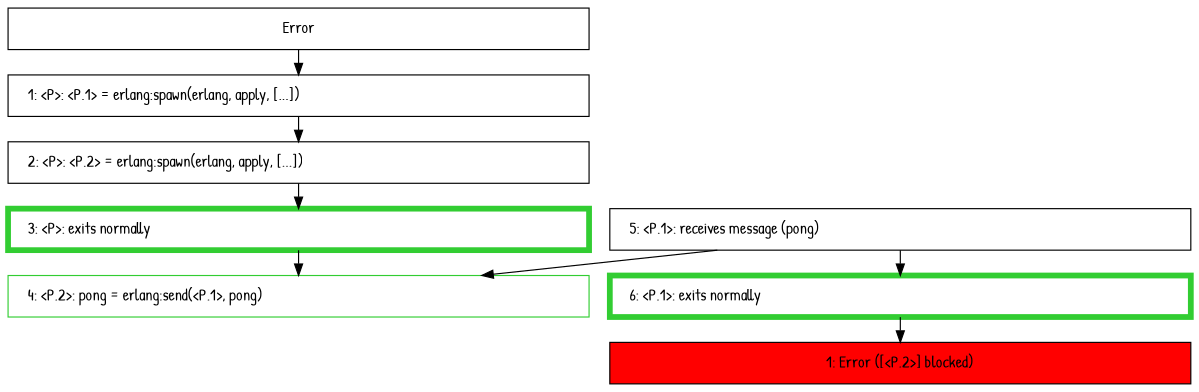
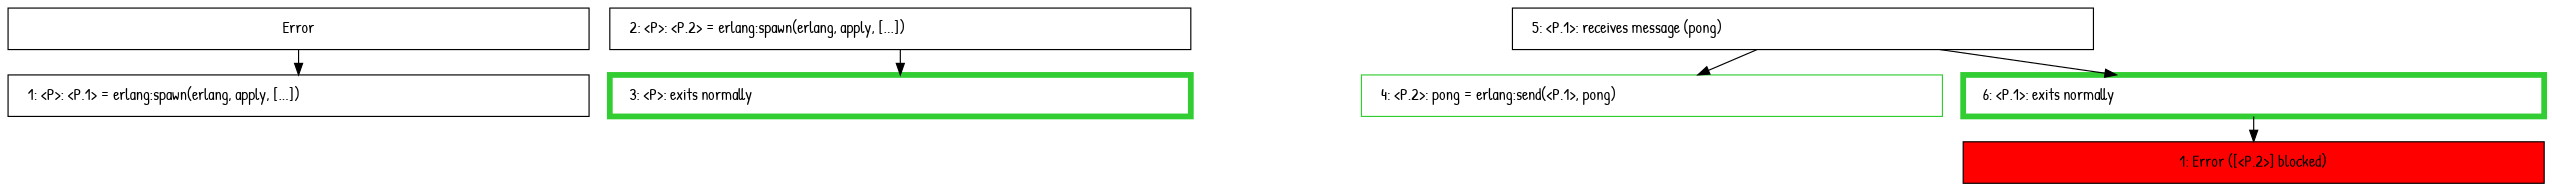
(299, 123) -> none
(299, 257) -> none
